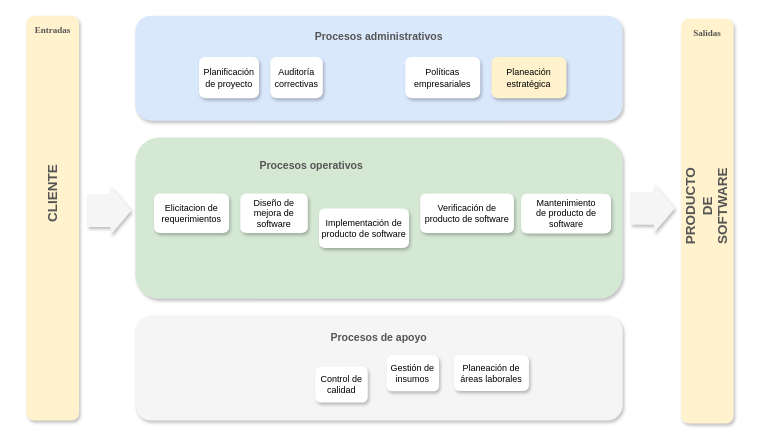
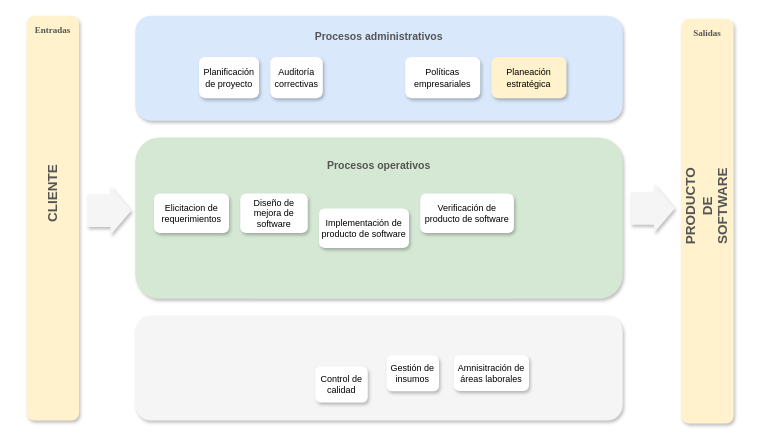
(312, 165) -> (379, 165)
(566, 213) -> none
(379, 338) -> none
(492, 373) -> (492, 373)
